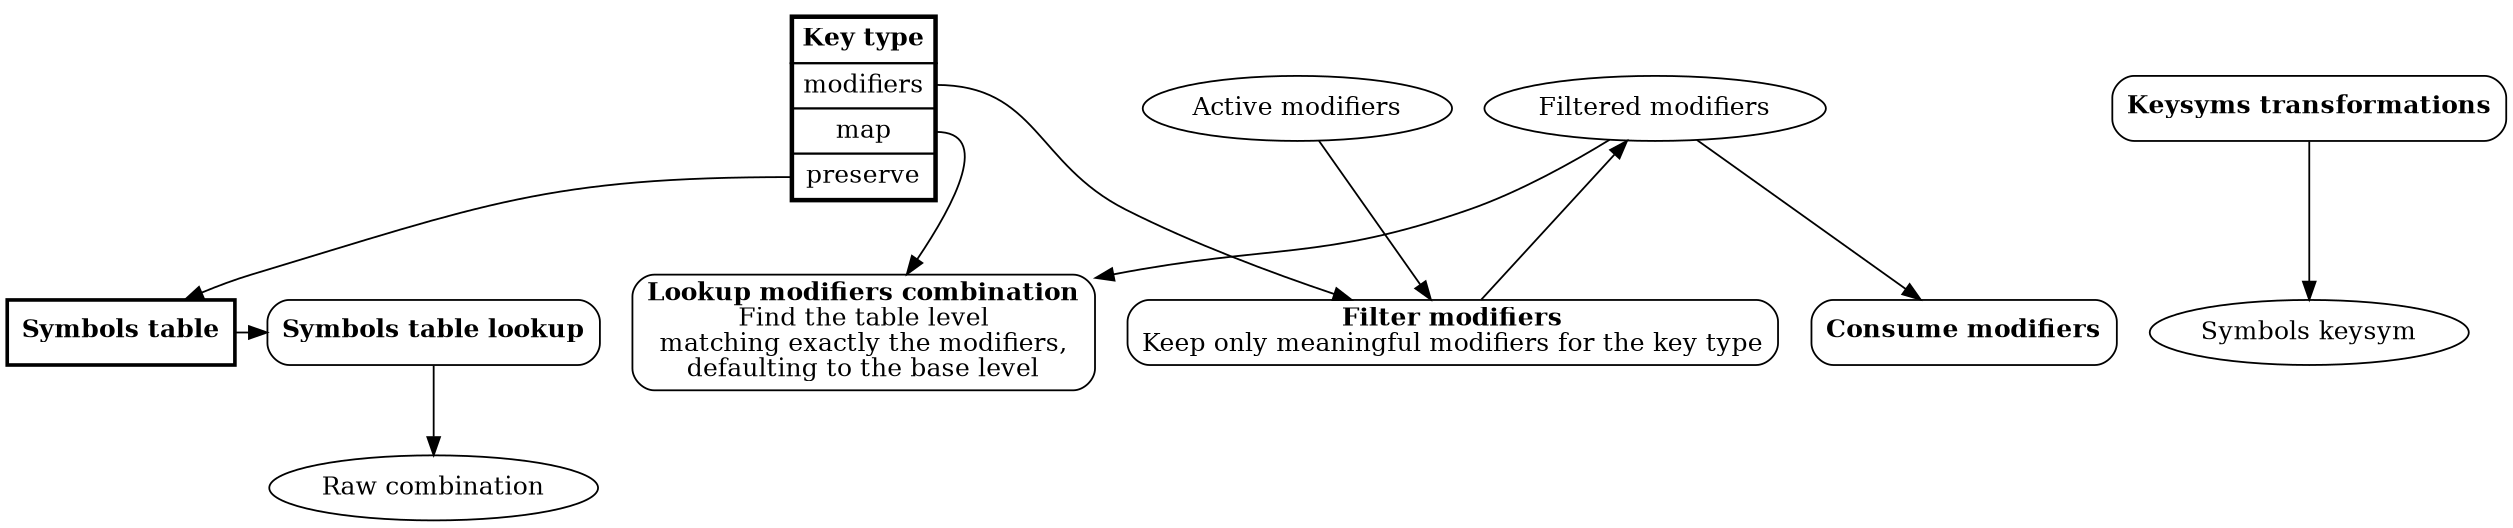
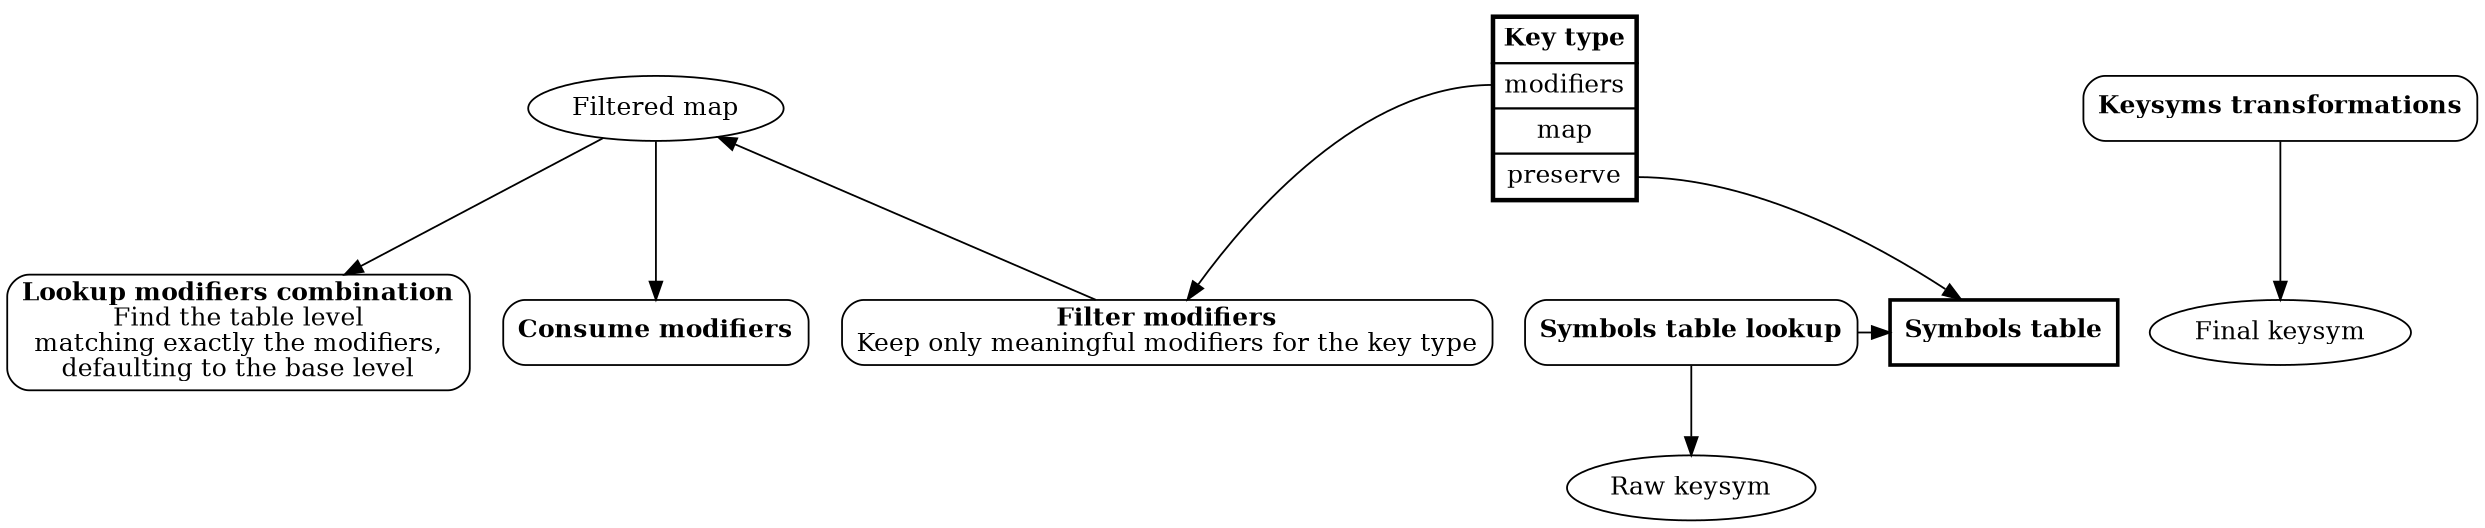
(1297, 108) -> none
(1655, 108) -> (656, 108)
(956, 191) -> none
(242, 332) -> (1865, 332)
(2309, 332) -> (2280, 332)
(434, 488) -> (1691, 488)
